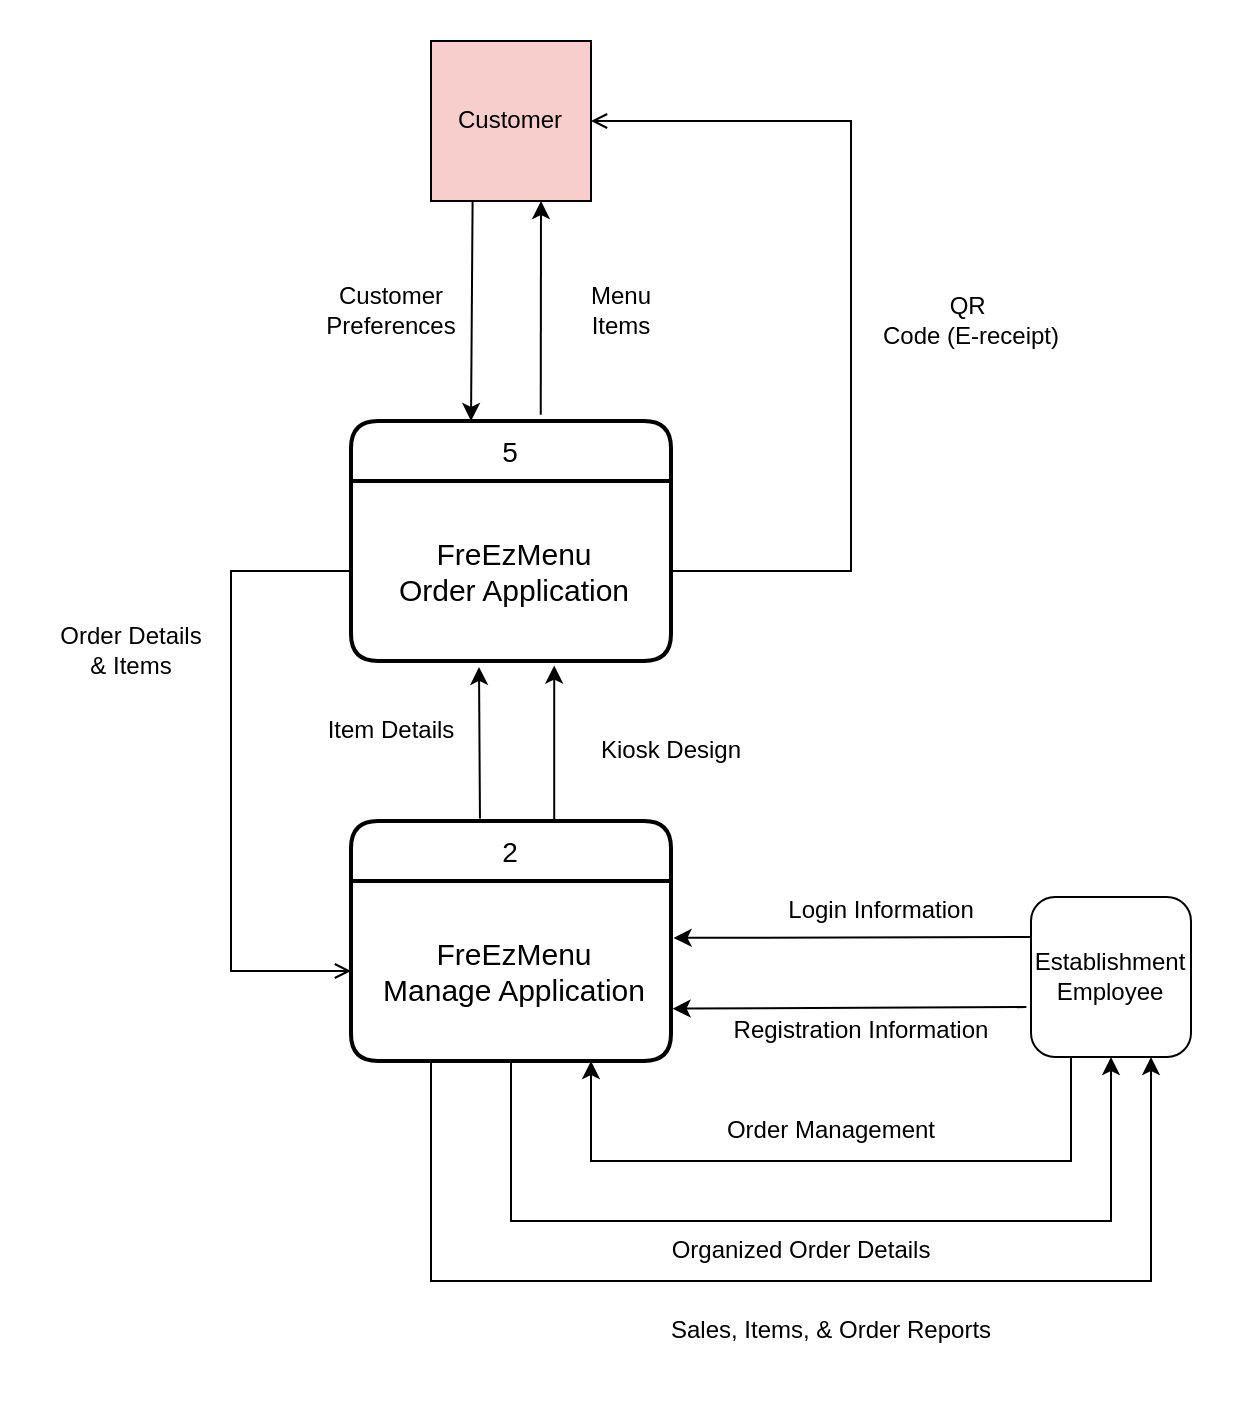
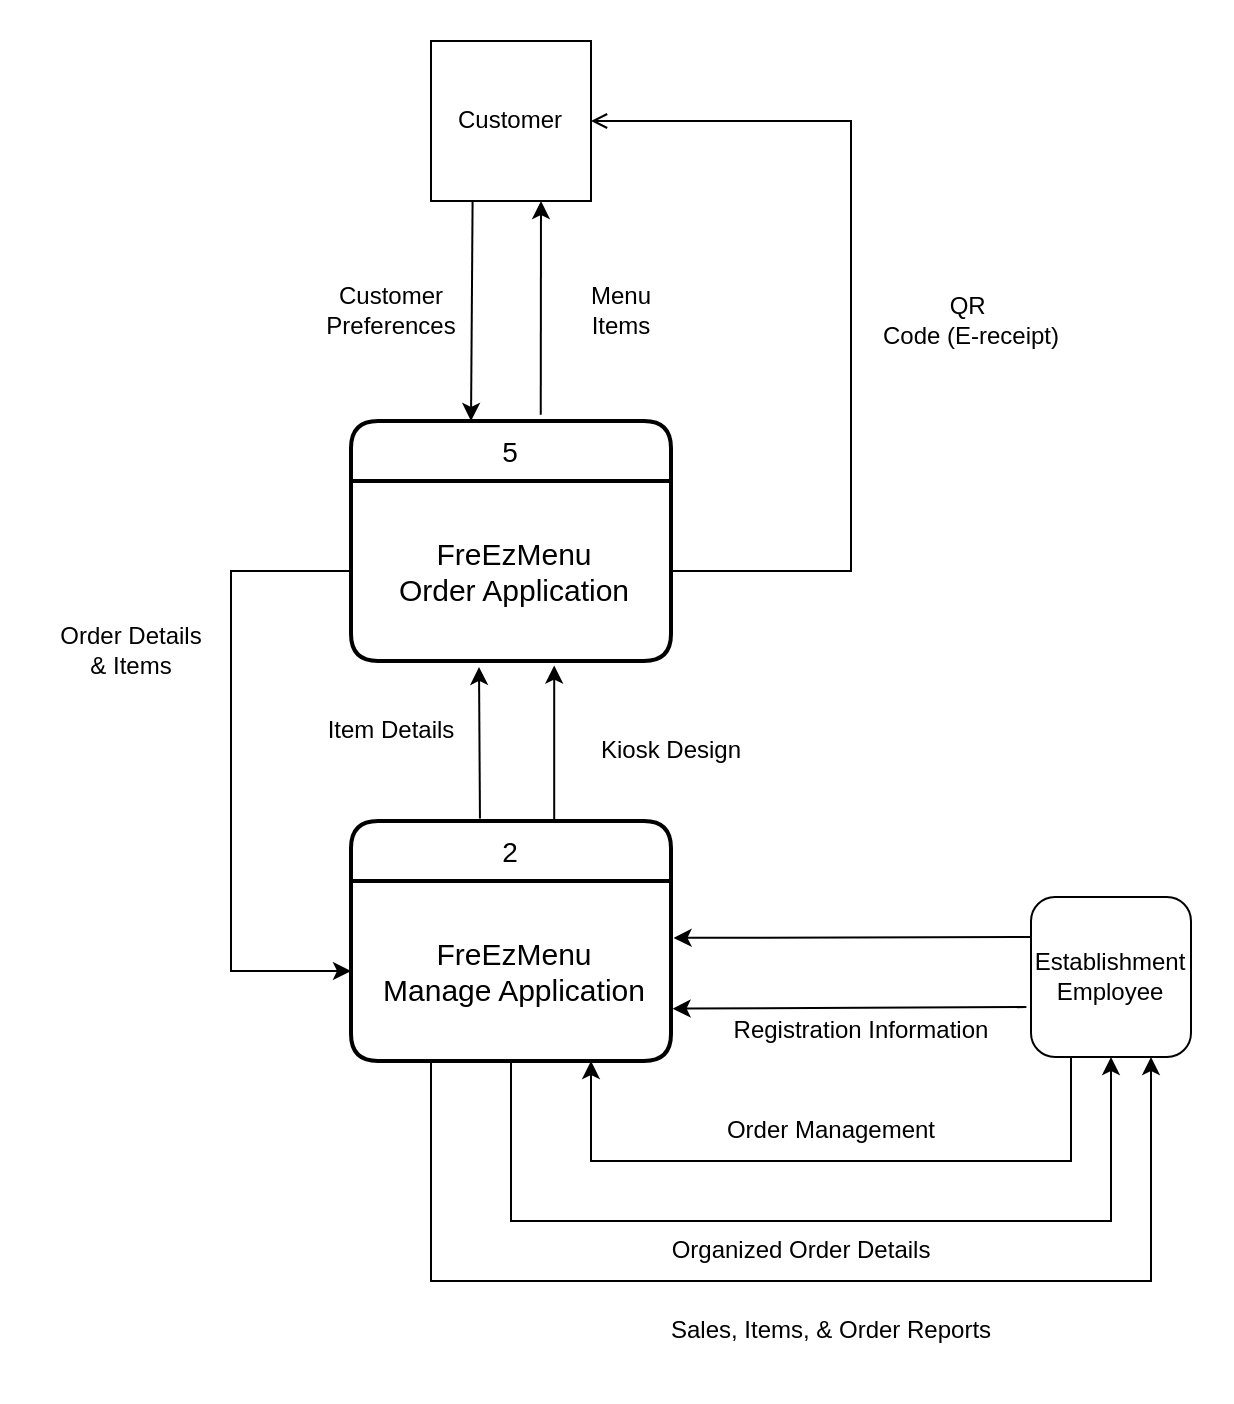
(511, 121) -> (511, 121)
(881, 911) -> none
(338, 971) -> (336, 971)
